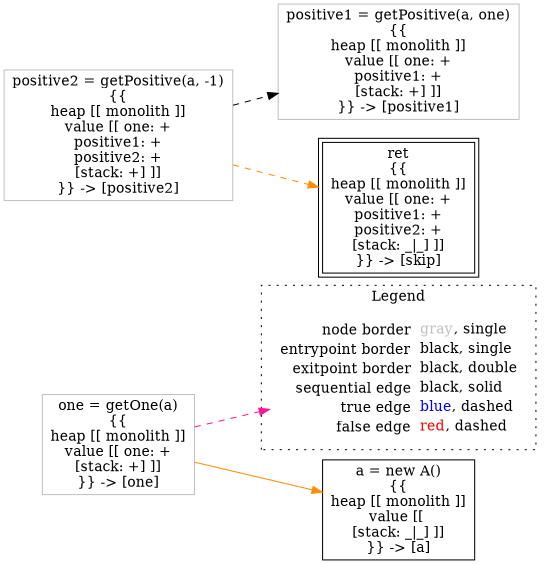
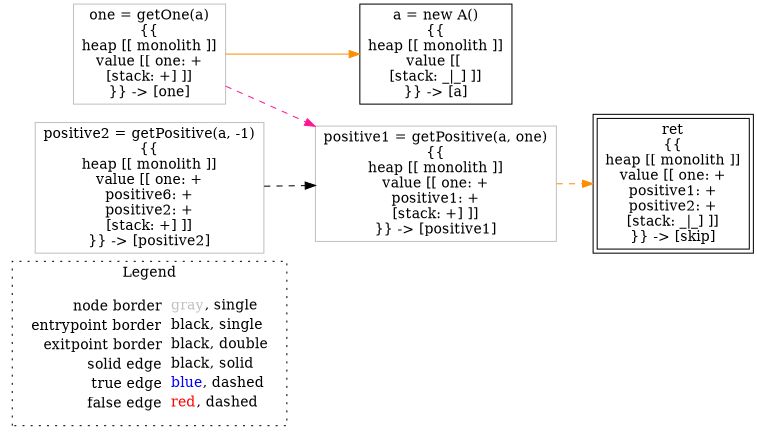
(118, 142) -> (150, 195)
(271, 175) -> (570, 184)
(356, 388) -> (127, 364)
(227, 419) -> (266, 104)
